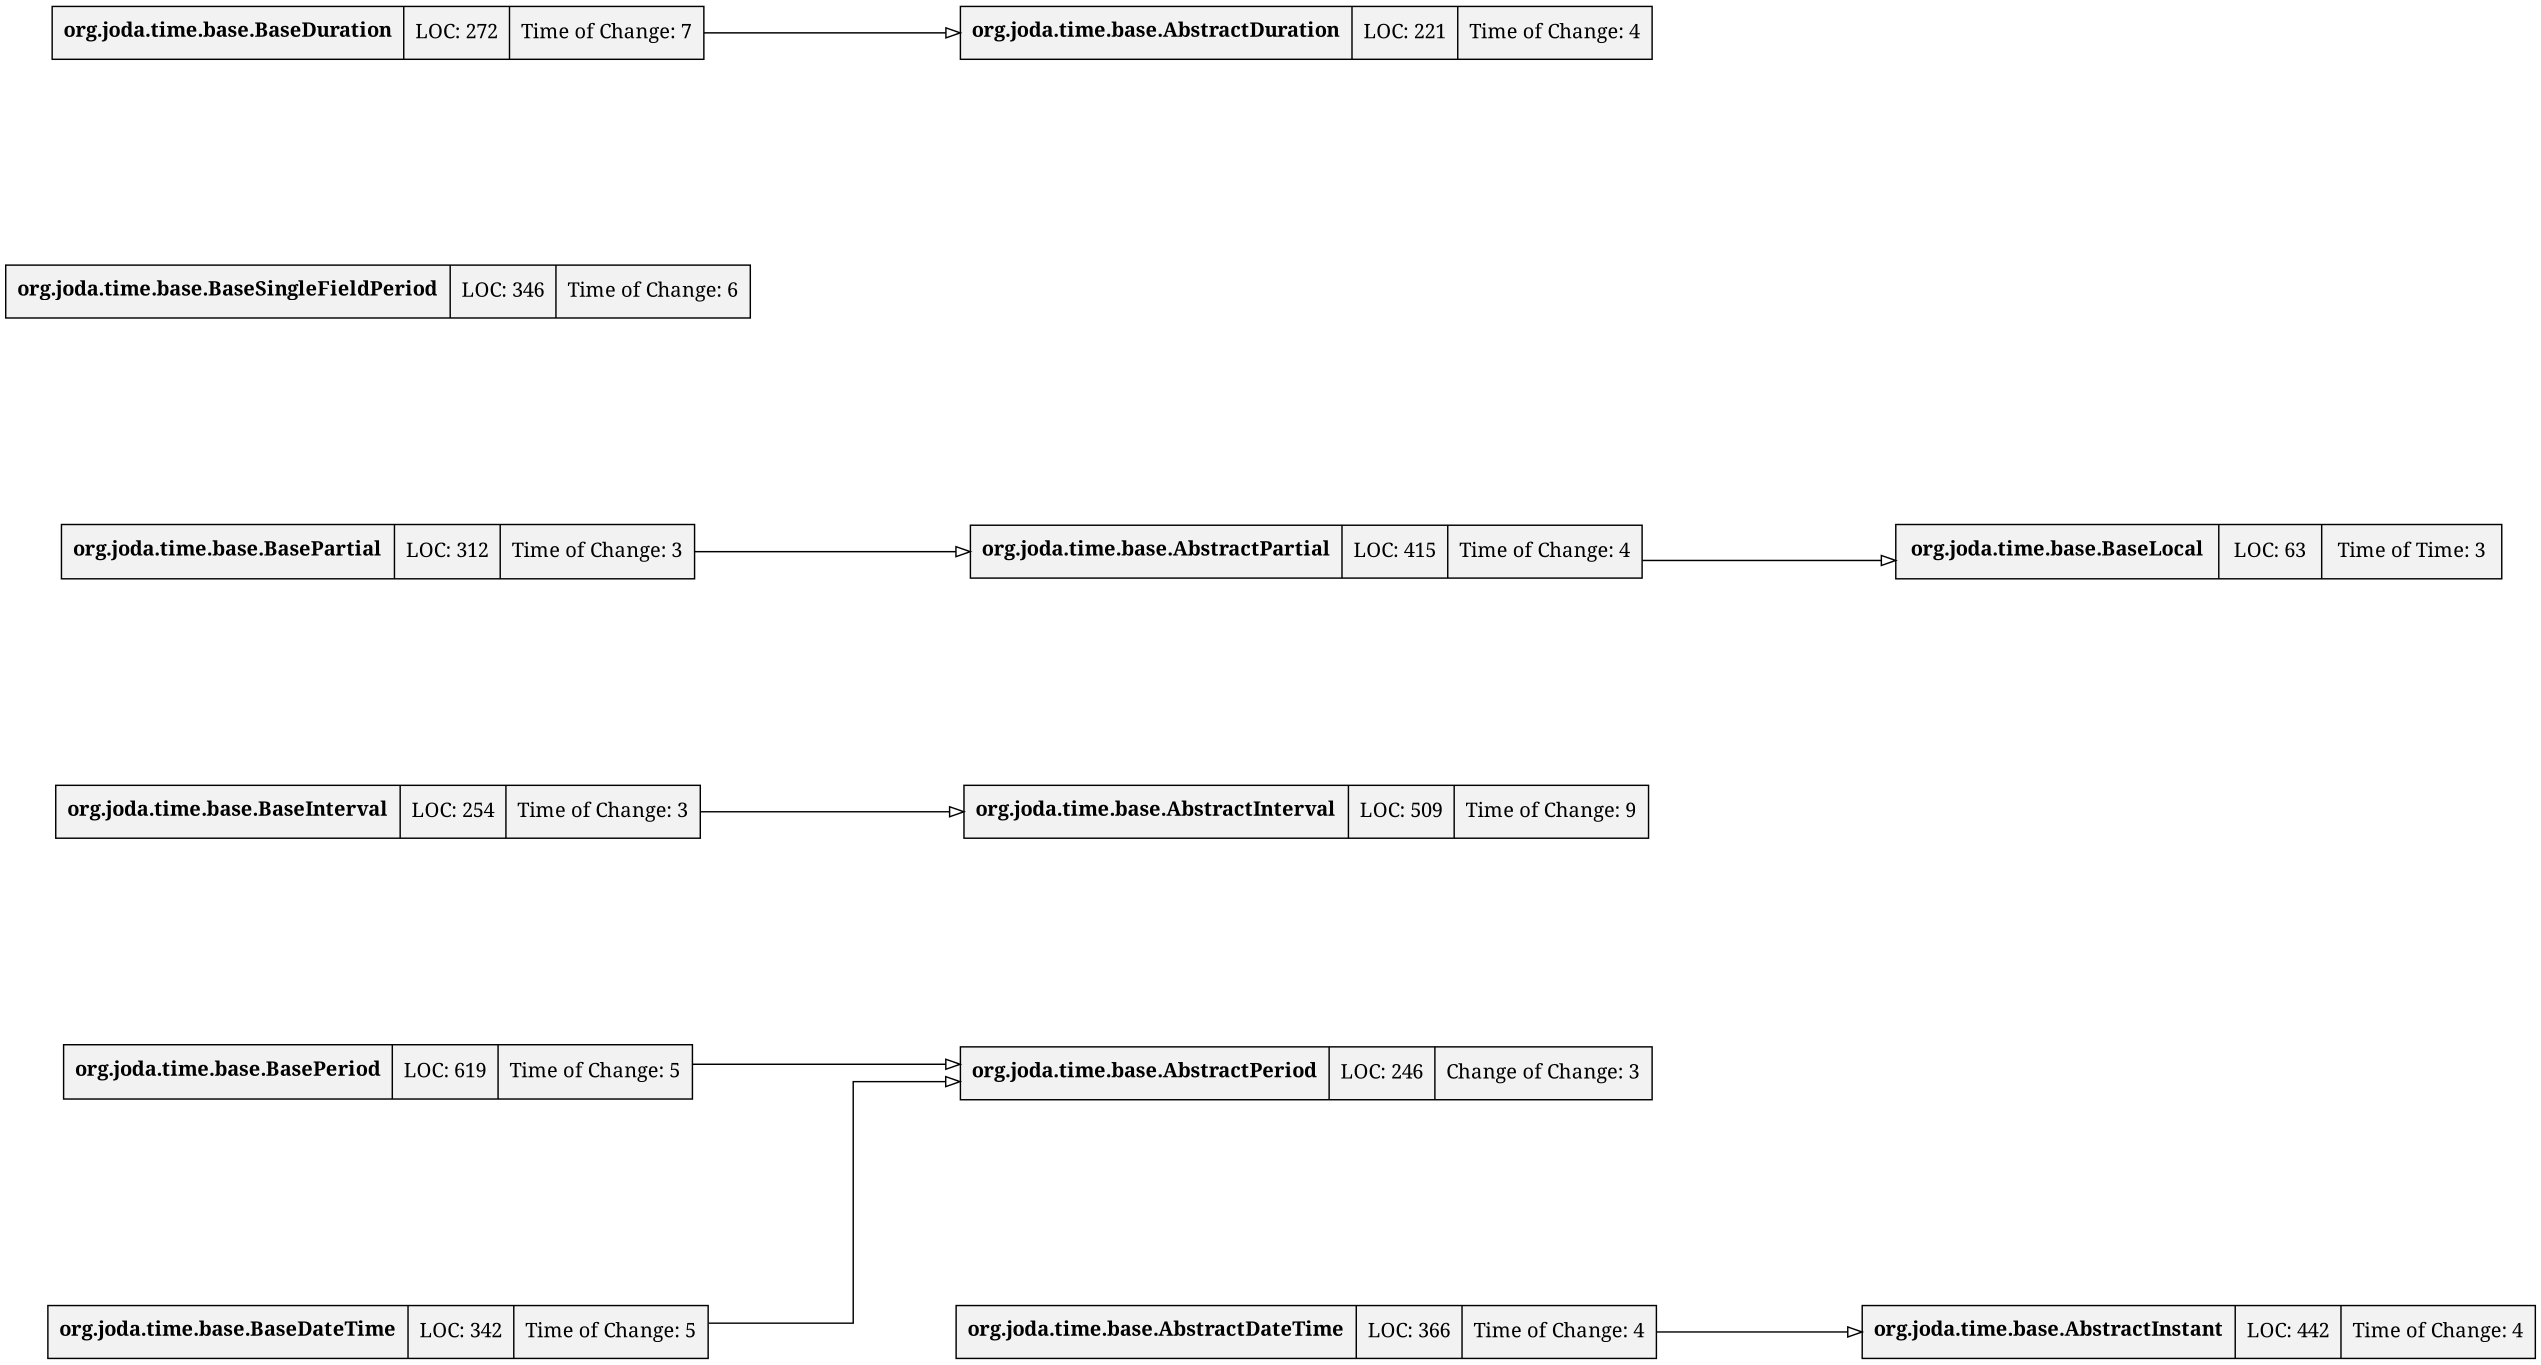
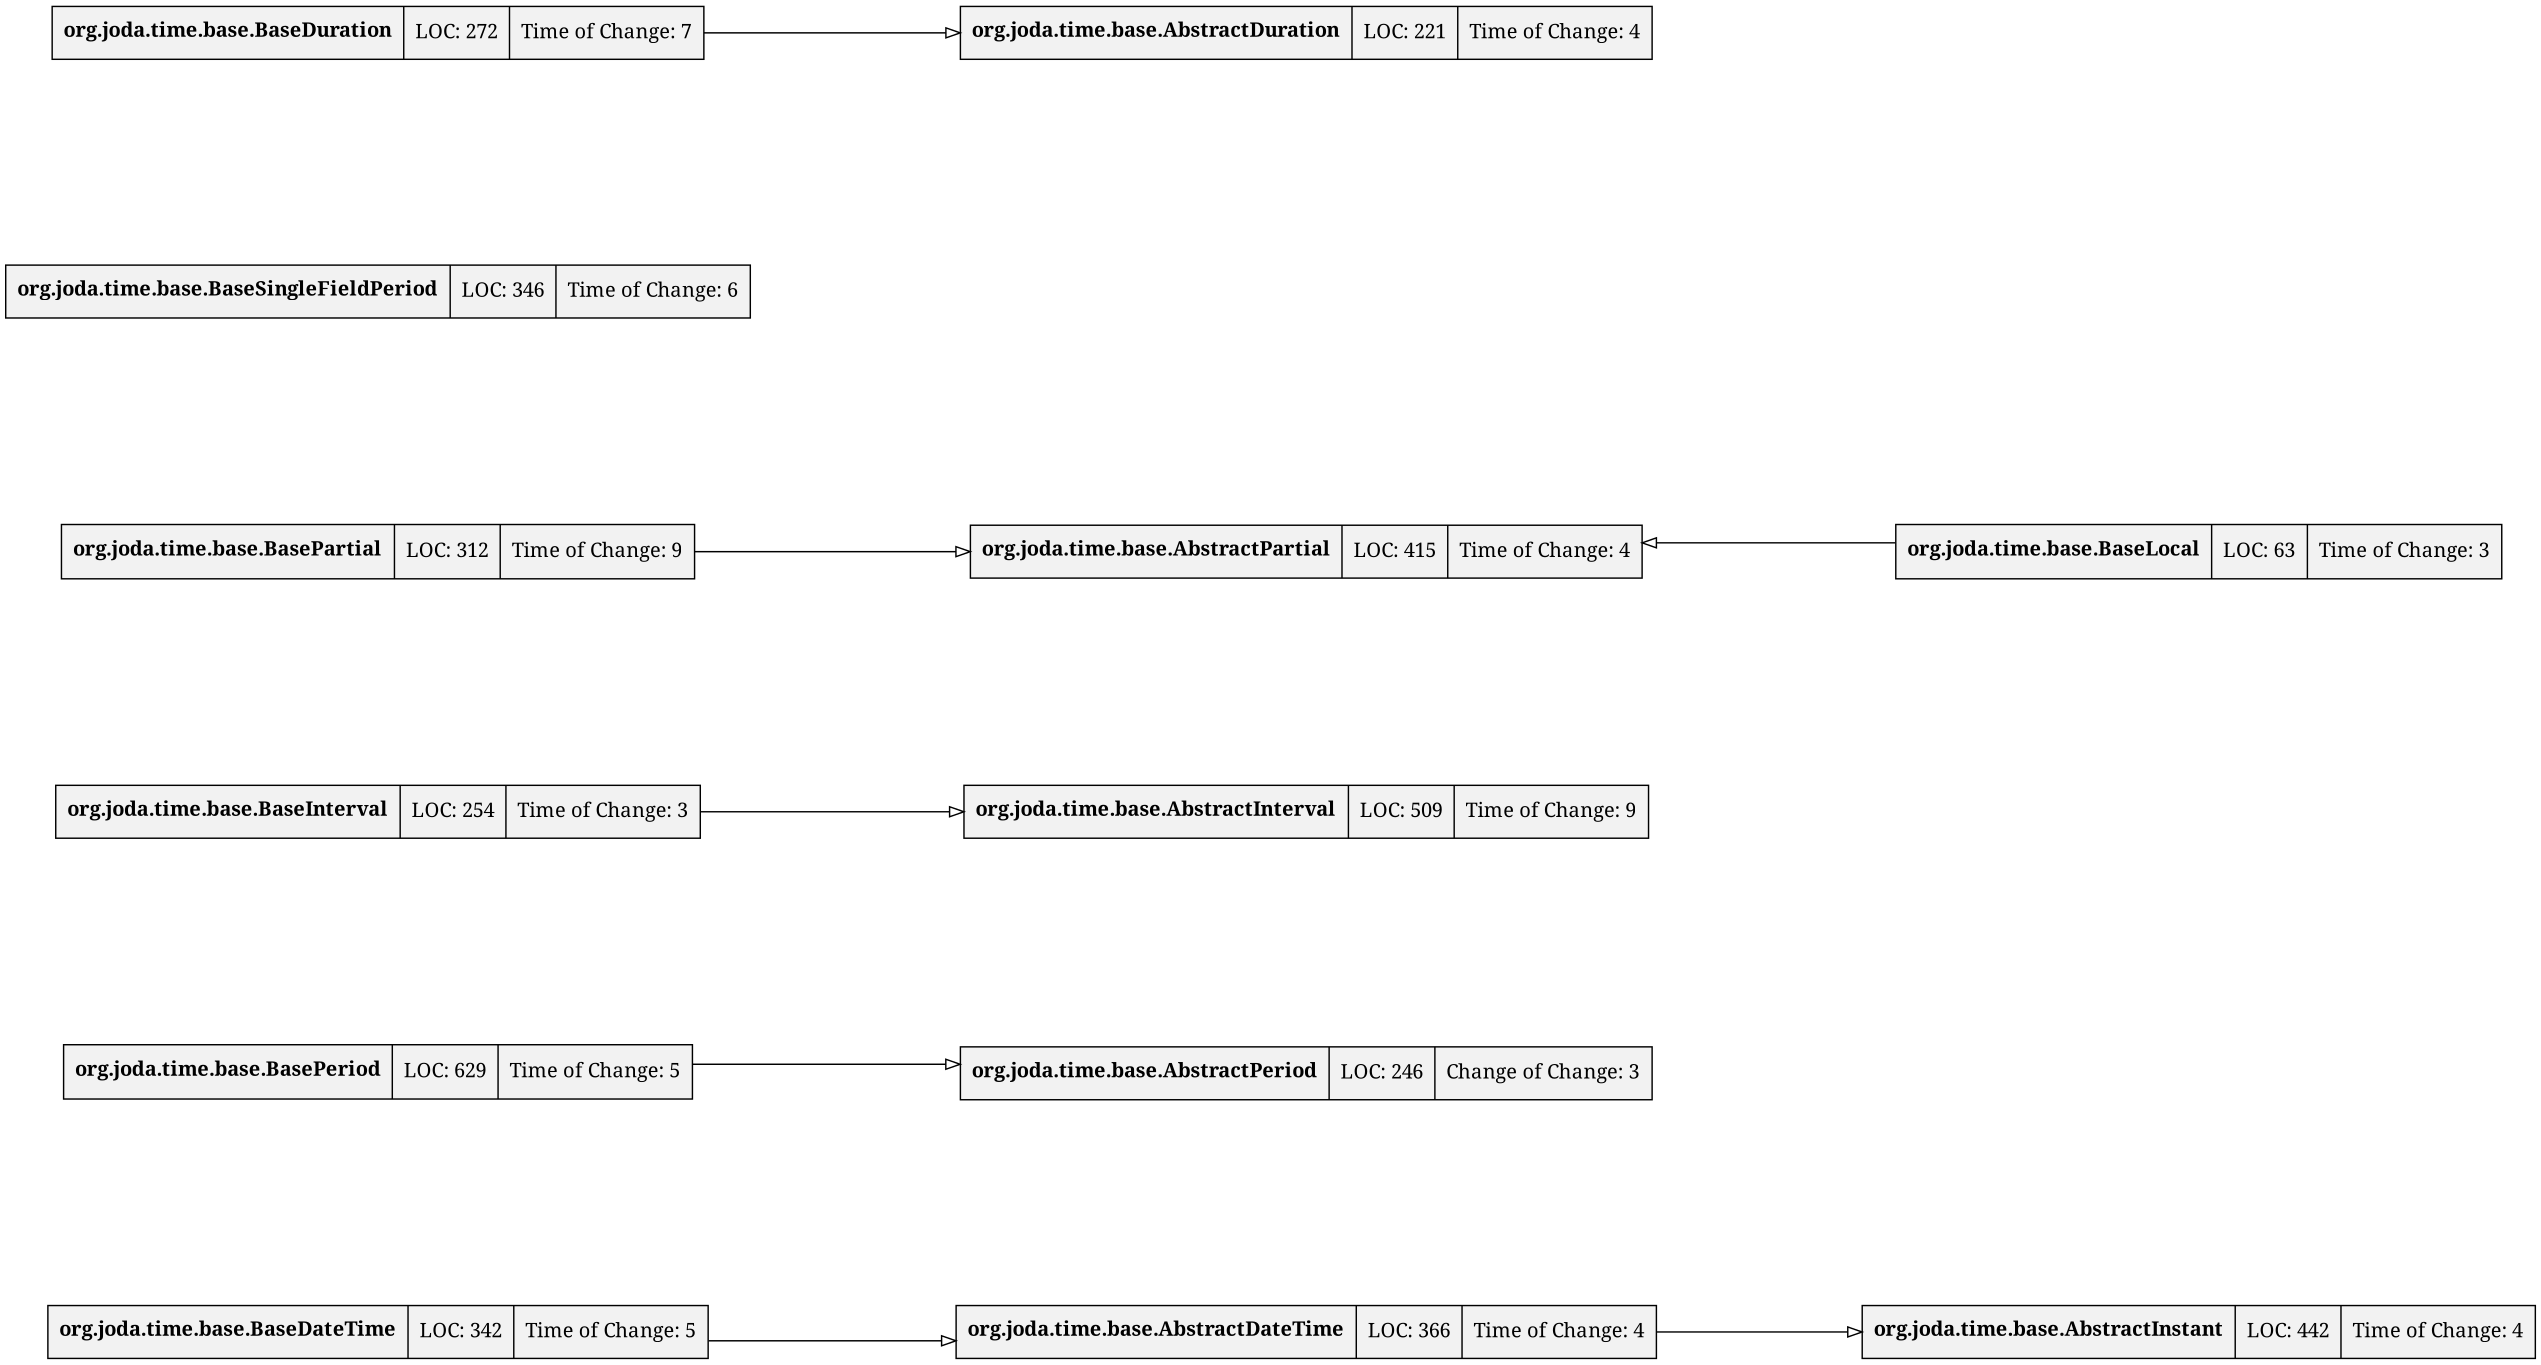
(597, 551) -> (597, 551)
(2412, 551) -> (2405, 551)
(1762, 560) -> (1776, 543)
(445, 1071) -> (445, 1071)
(853, 1228) -> (825, 1341)
